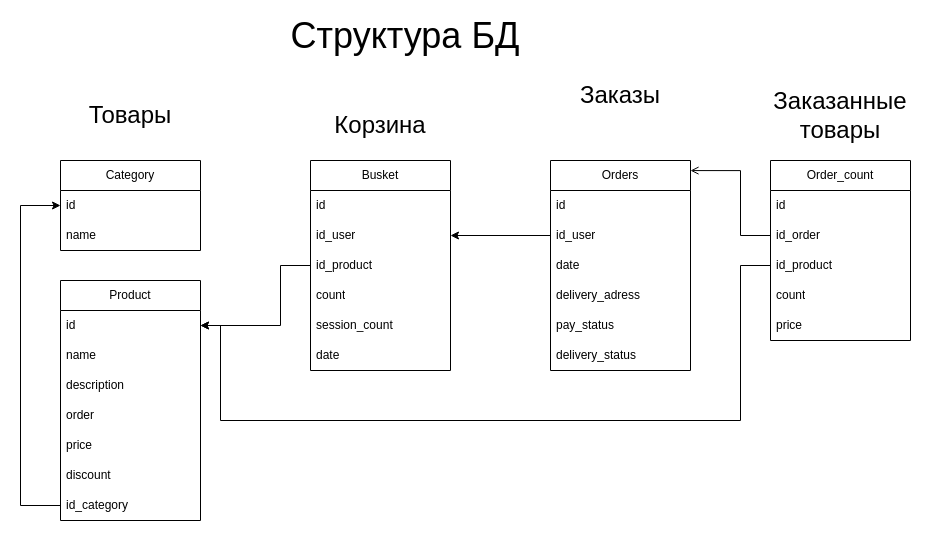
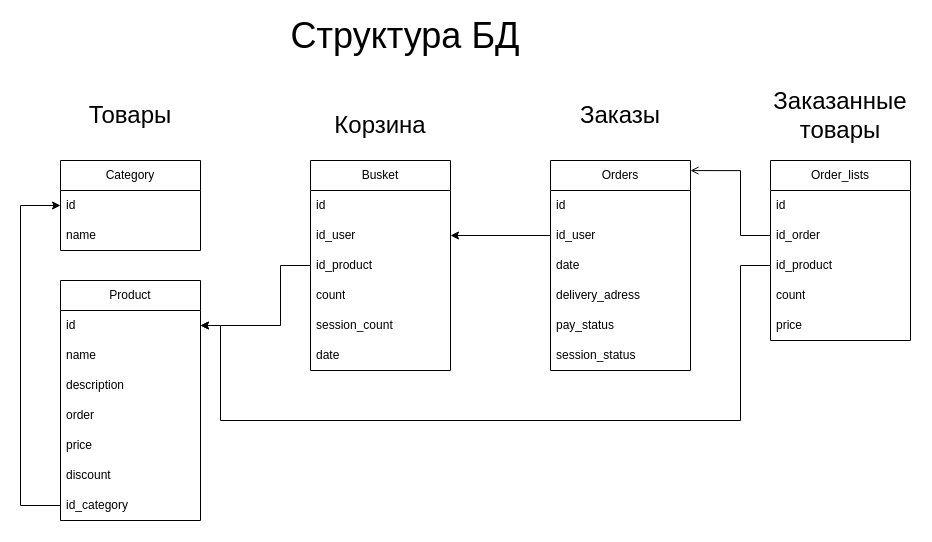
(621, 96) -> (621, 116)
(841, 176) -> (841, 176)
(604, 356) -> (602, 356)
